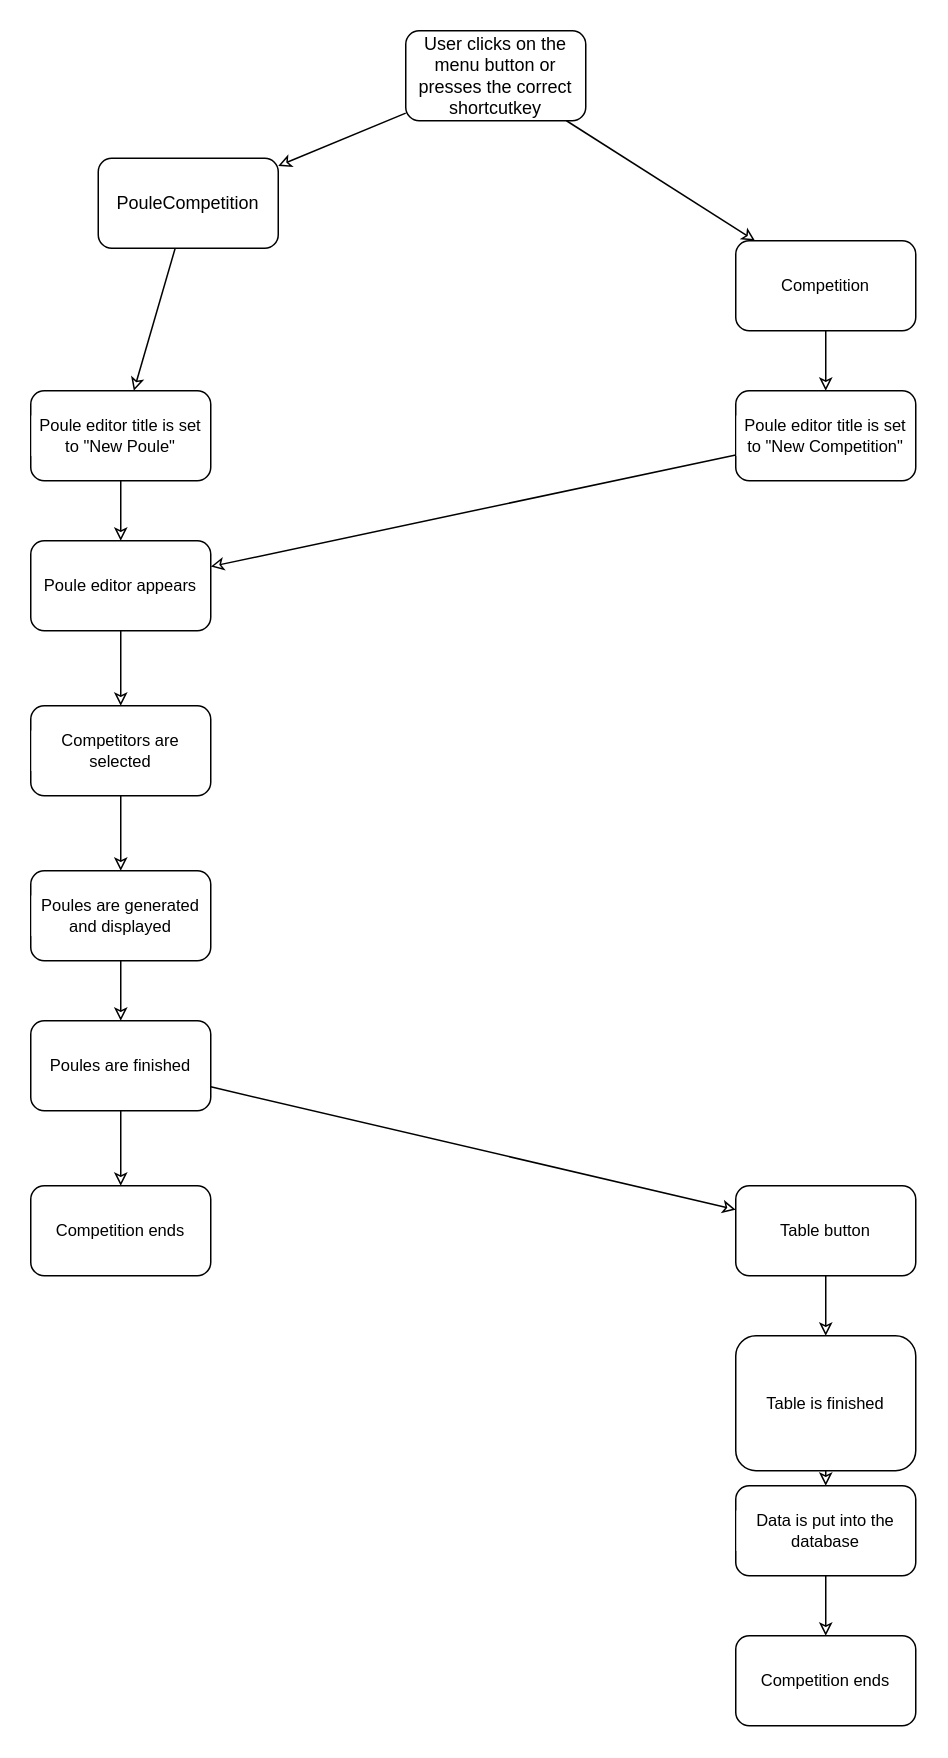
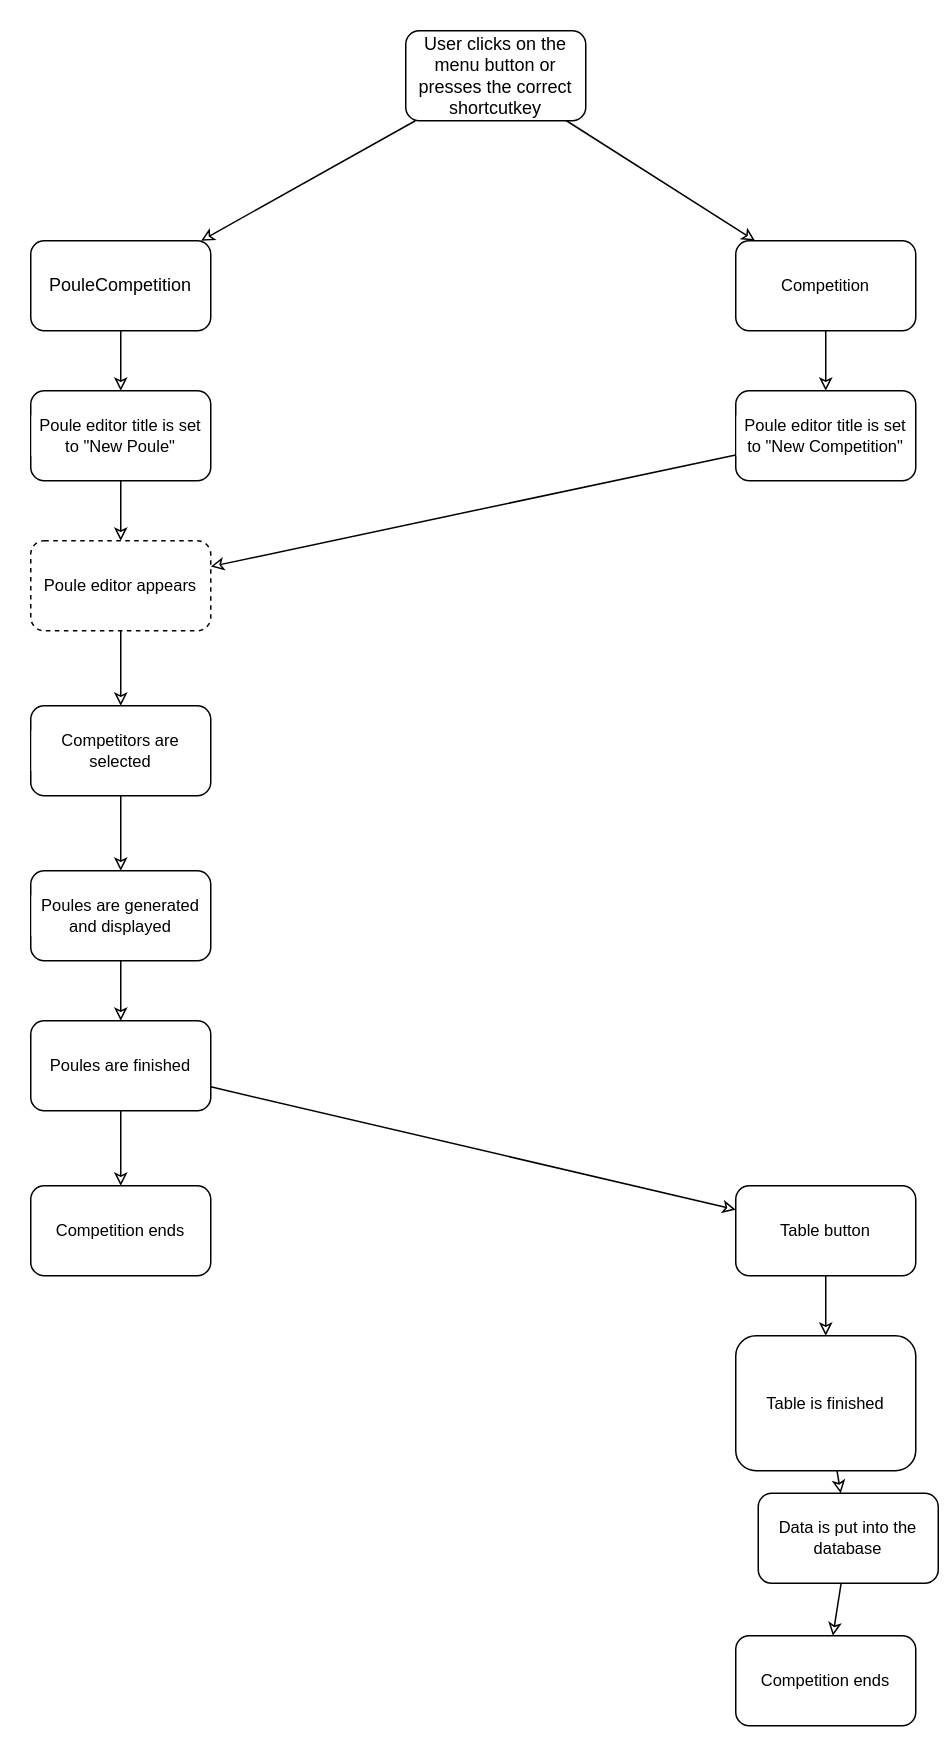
(188, 203) -> (121, 286)
(121, 586) -> (121, 586)
(826, 1531) -> (848, 1538)
